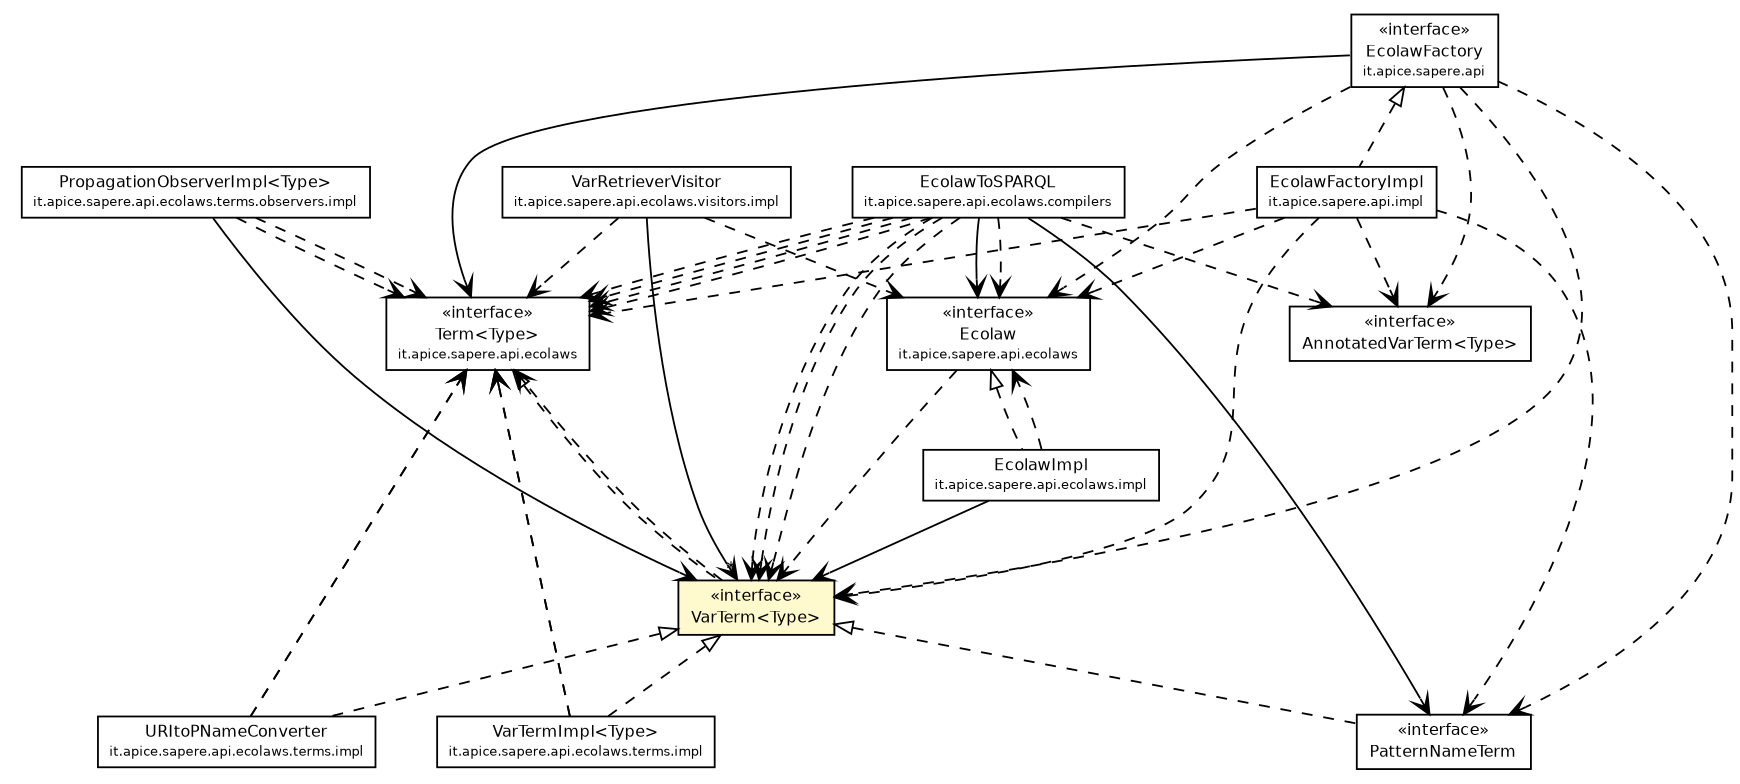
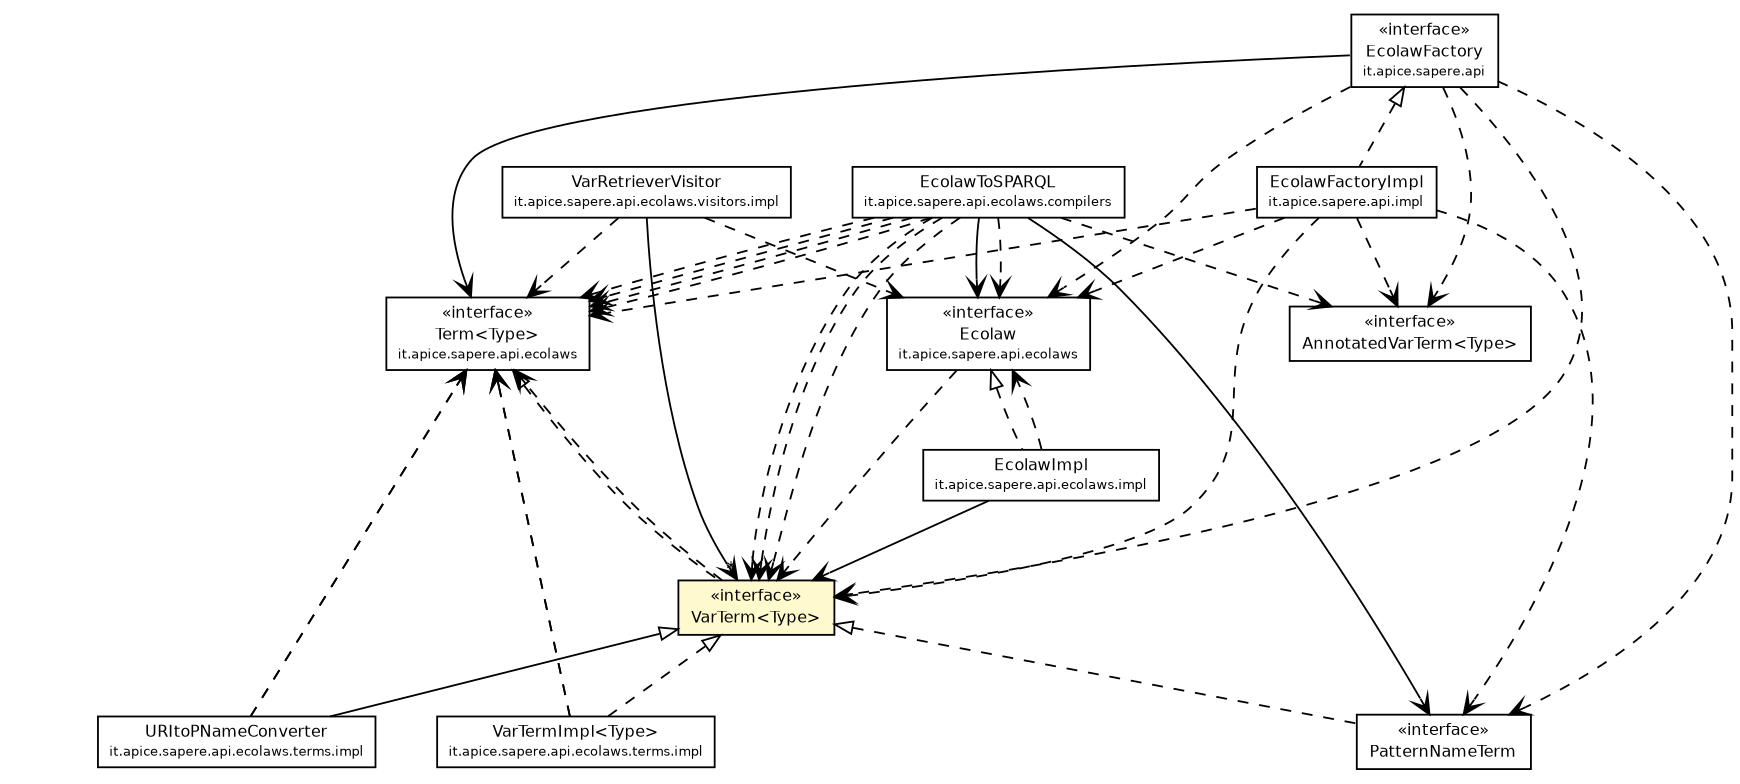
(196, 192) -> none
(495, 675) -> (495, 675)
